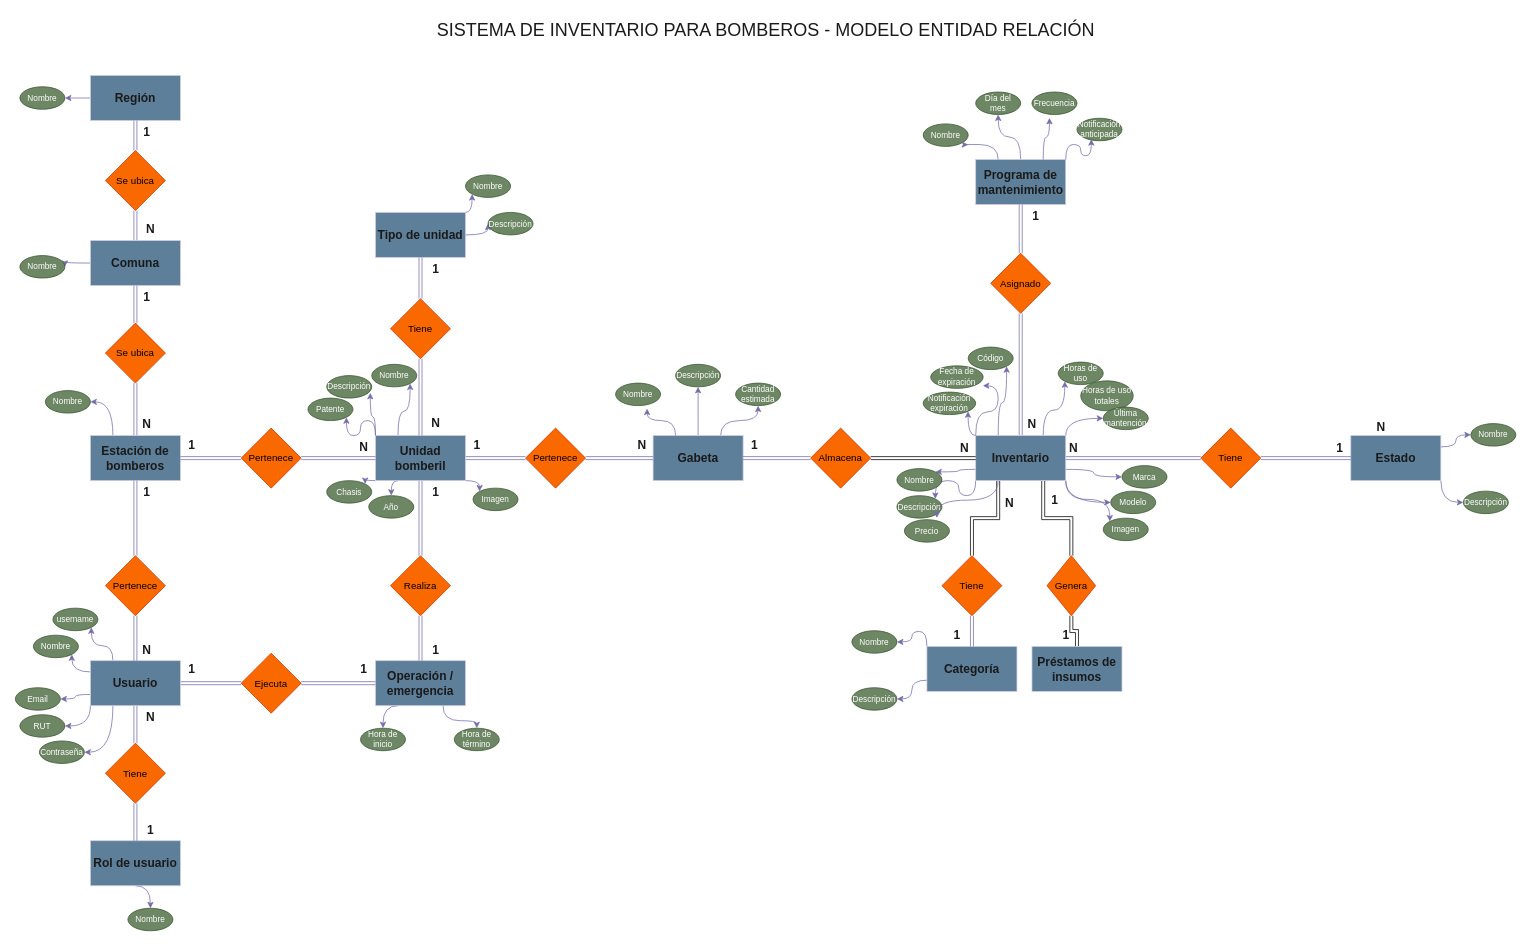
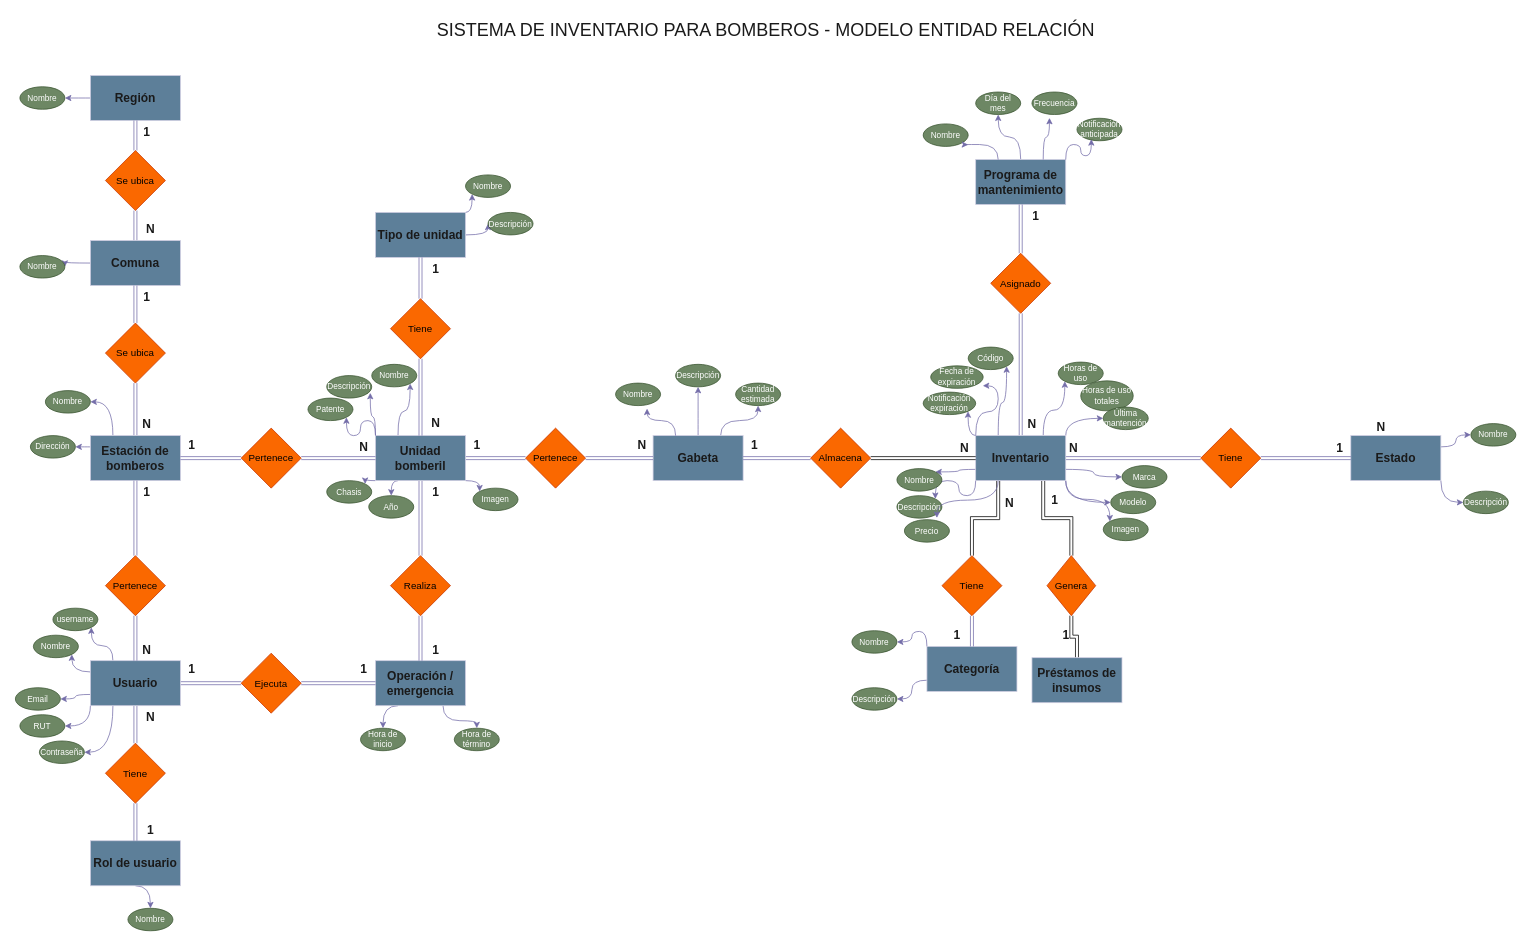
none -> (53, 447)
none -> (82, 447)
(1077, 669) -> (1077, 680)
